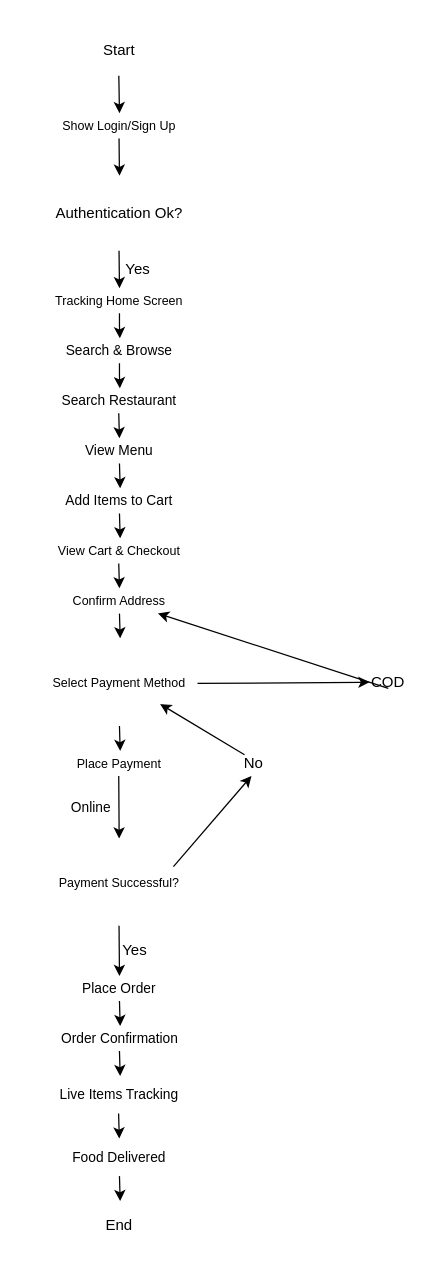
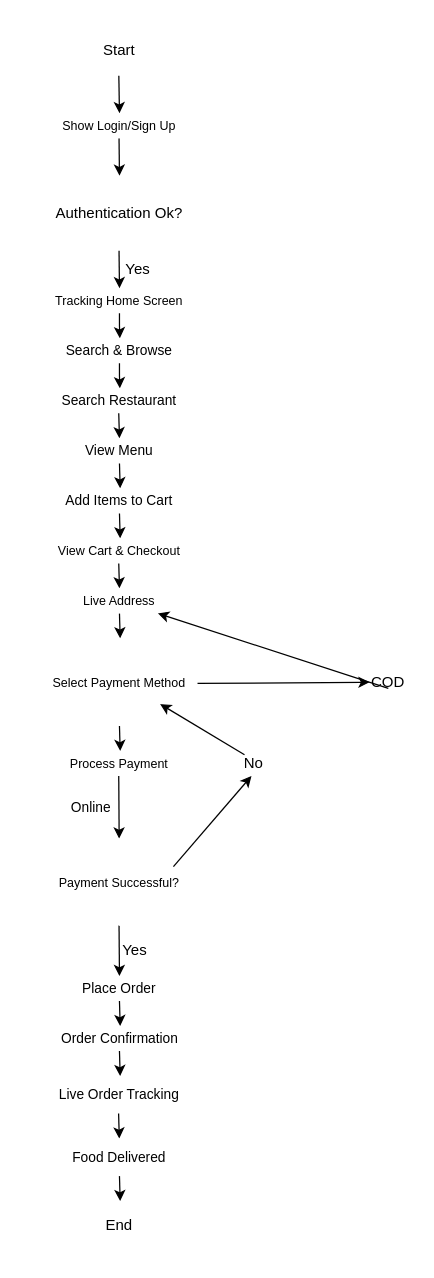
(119, 601) -> (119, 601)
(119, 763) -> (119, 763)
(119, 1094) -> (119, 1094)
